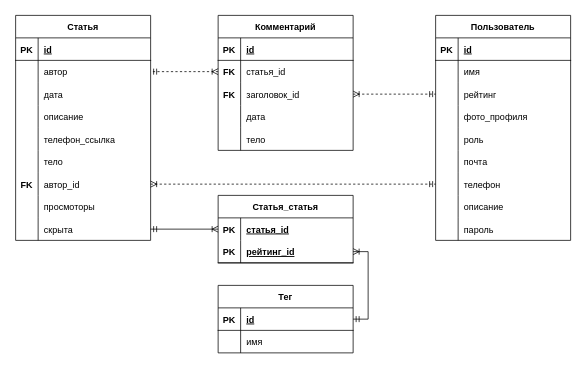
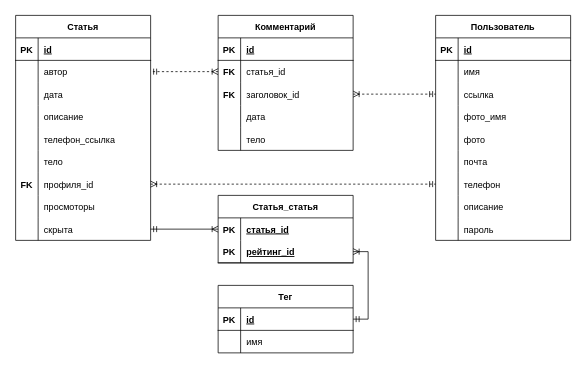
(481, 95) -> (479, 95)
(494, 117) -> (484, 117)
(474, 140) -> (474, 140)
(62, 185) -> (68, 185)
